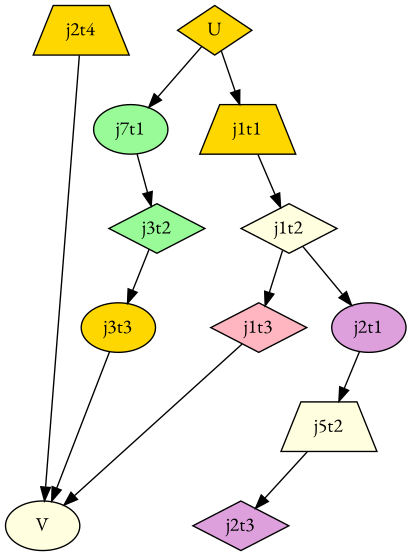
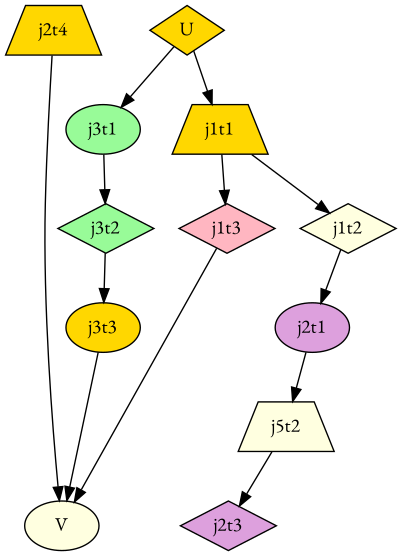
(131, 129) -> (103, 129)
(276, 271) -> (223, 172)
